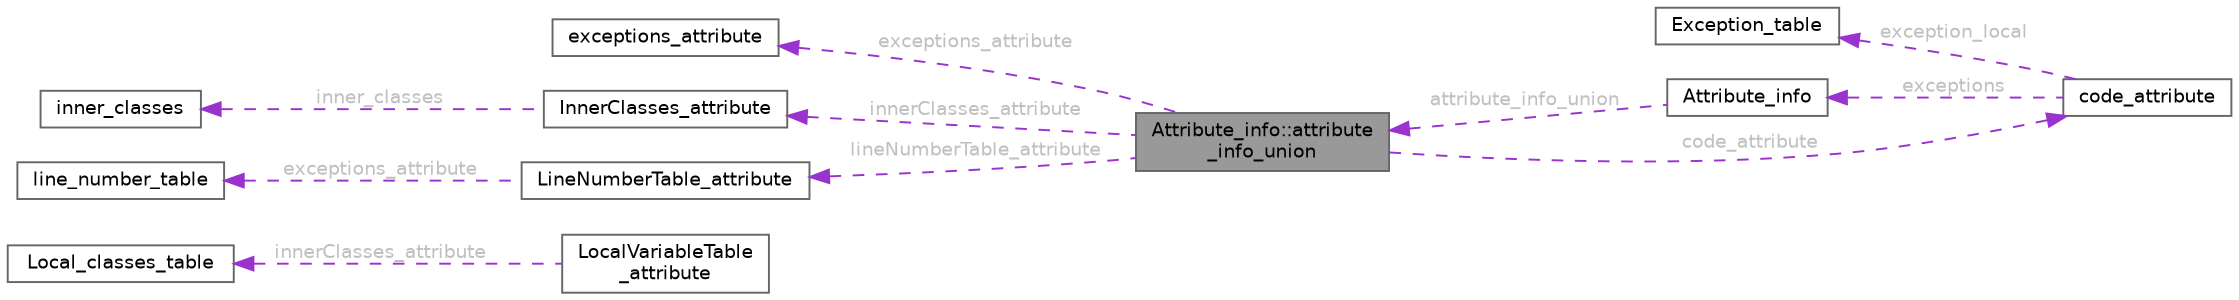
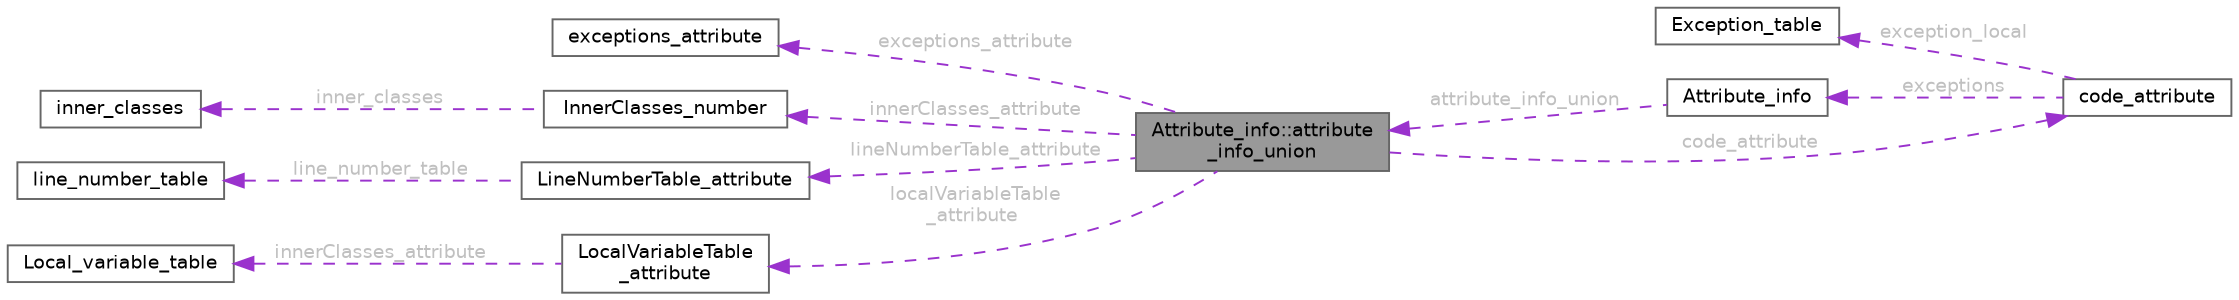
(666, 109) -> (666, 109)
(378, 170) -> (378, 170)
none -> (1010, 248)
(121, 264) -> (121, 264)
